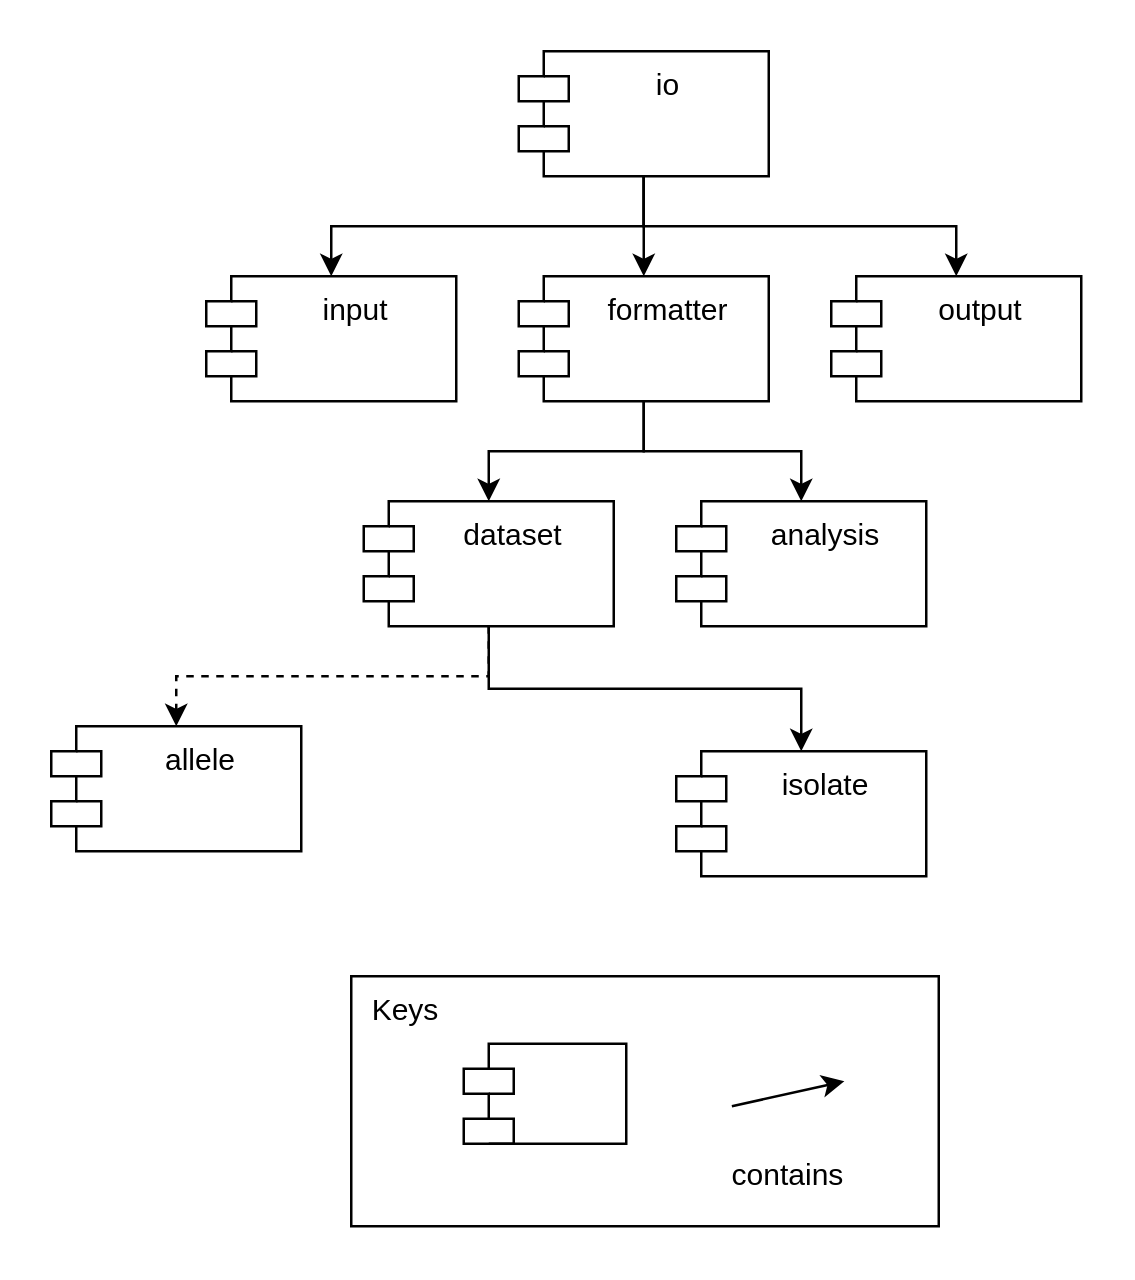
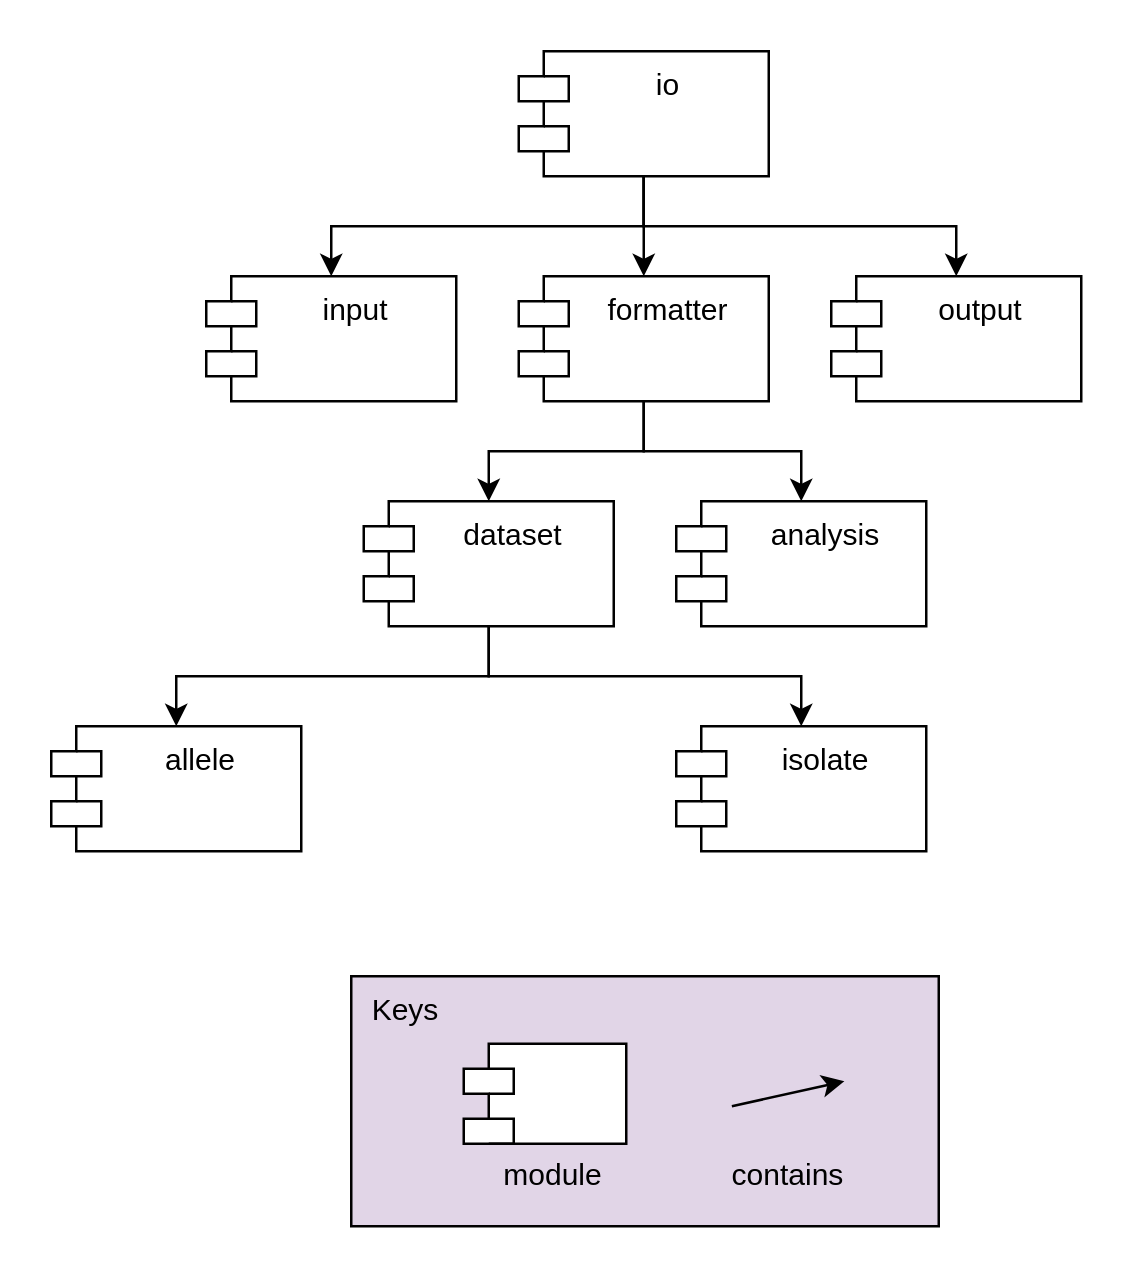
(315, 676) -> (315, 676)
(801, 814) -> (801, 789)
(645, 1101) -> (645, 1101)
none -> (552, 1176)
